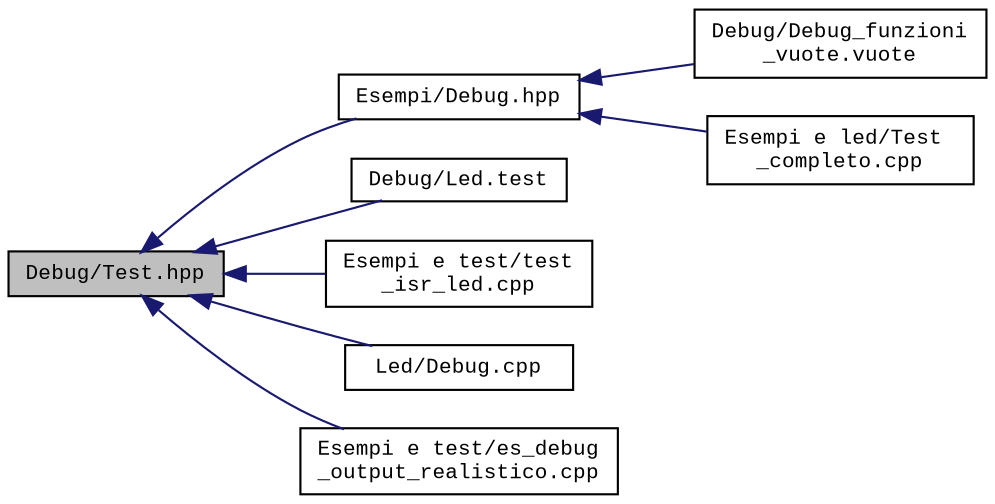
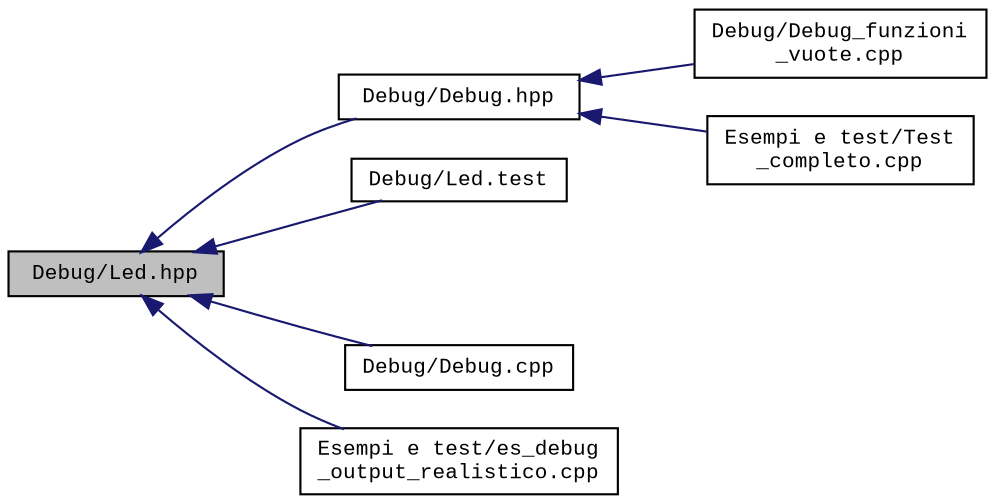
(841, 44) -> (841, 44)
(459, 97) -> (459, 97)
(841, 150) -> (841, 150)
(116, 274) -> (116, 274)
(459, 274) -> none
(459, 368) -> (459, 368)
